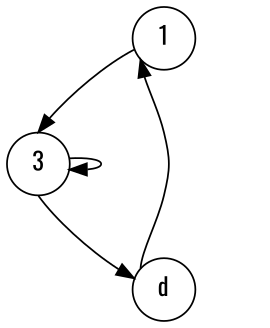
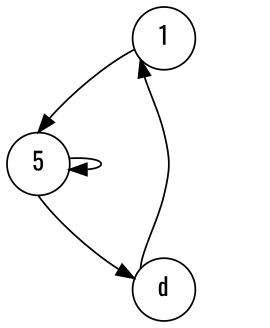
(38, 164) -> (38, 164)
